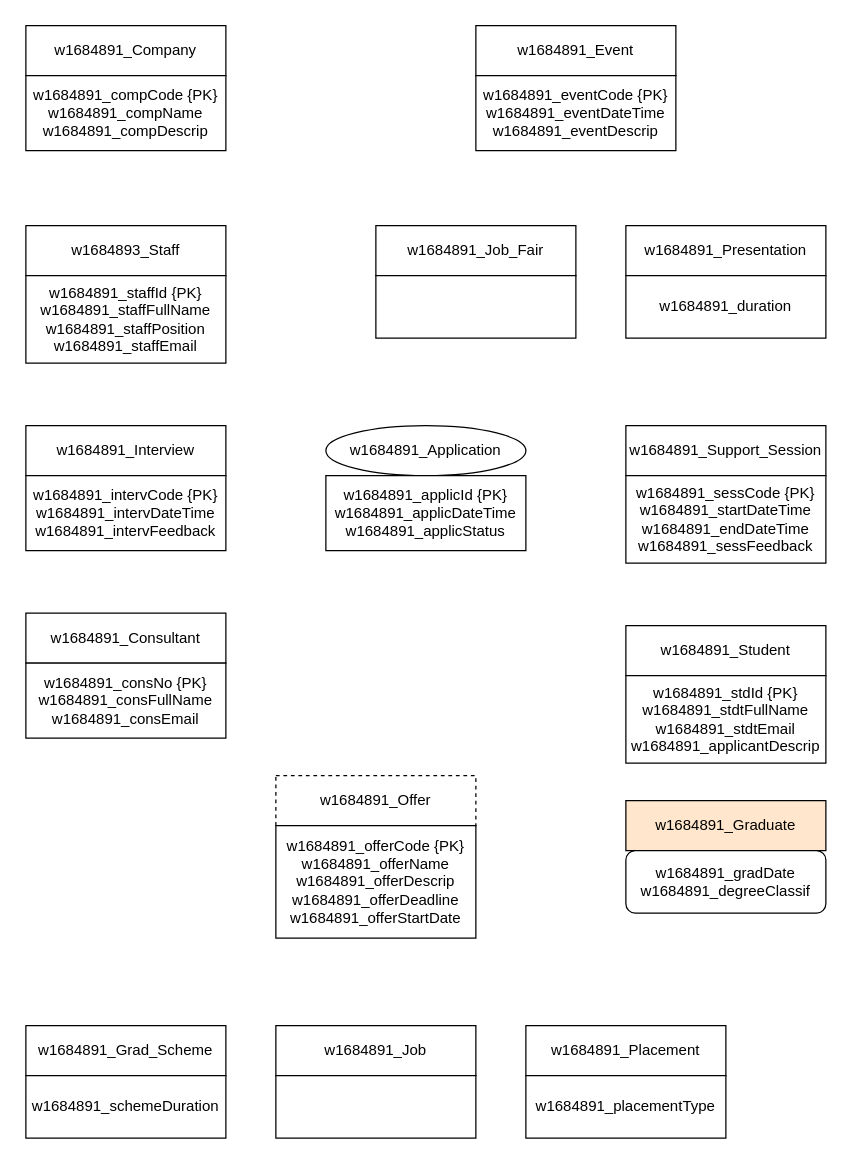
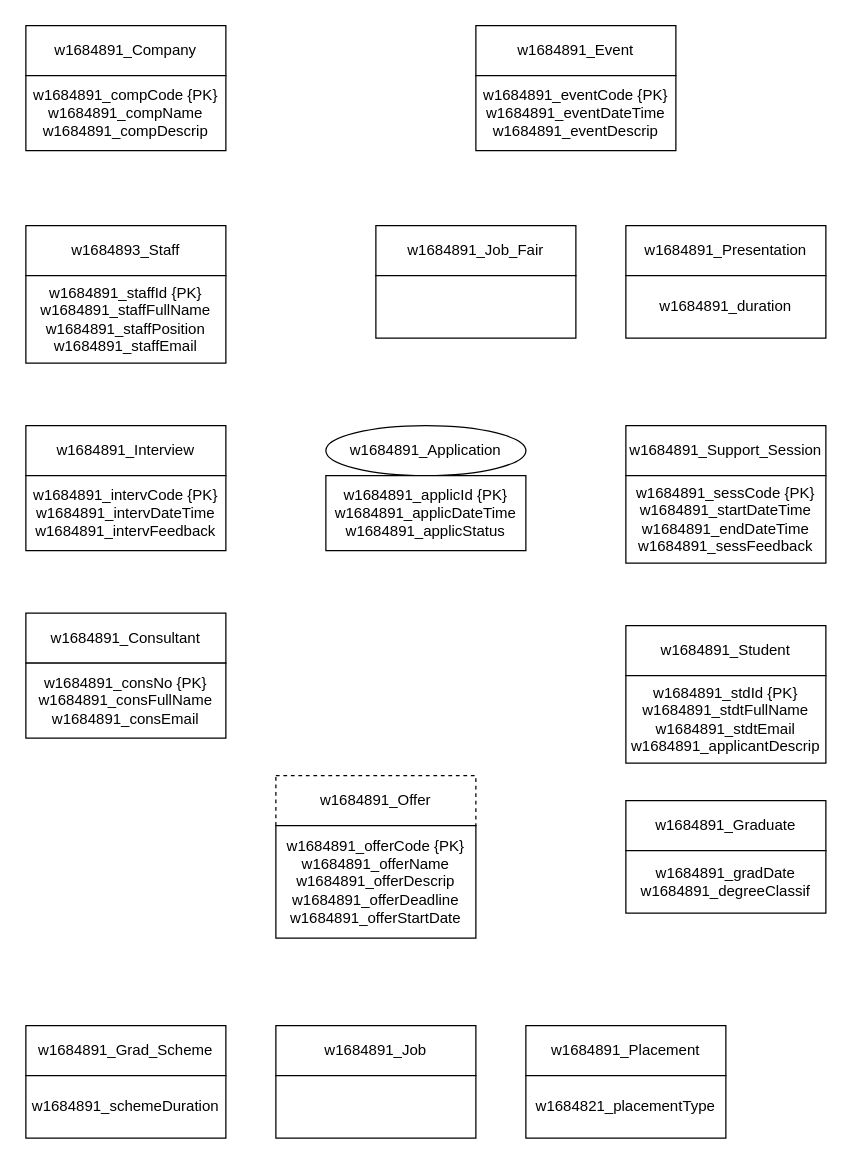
(726, 826) -> (726, 826)
(726, 882) -> (726, 882)
(626, 1107) -> (626, 1107)
